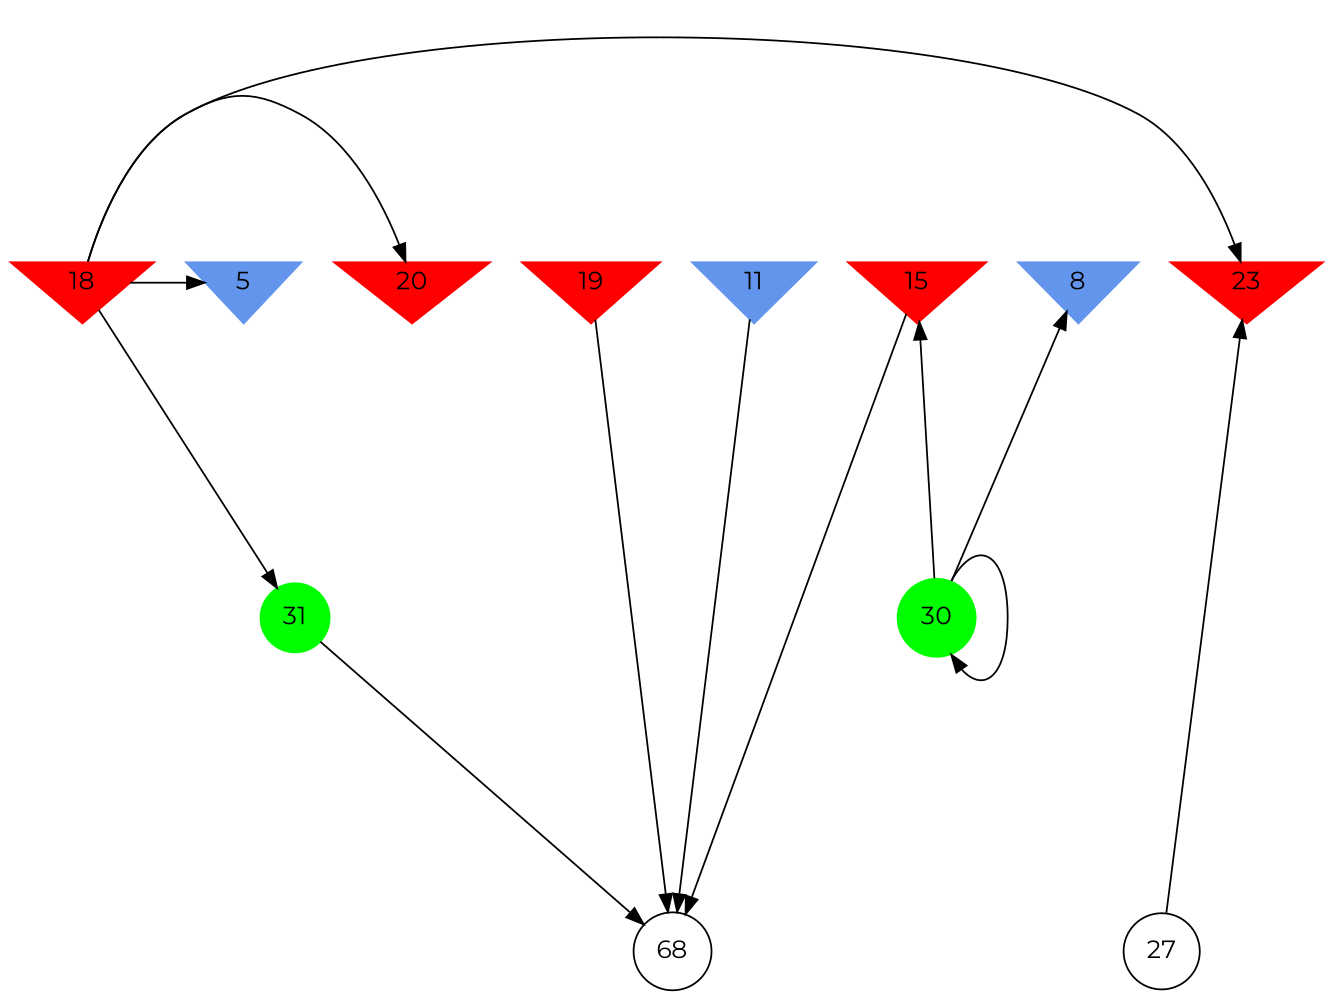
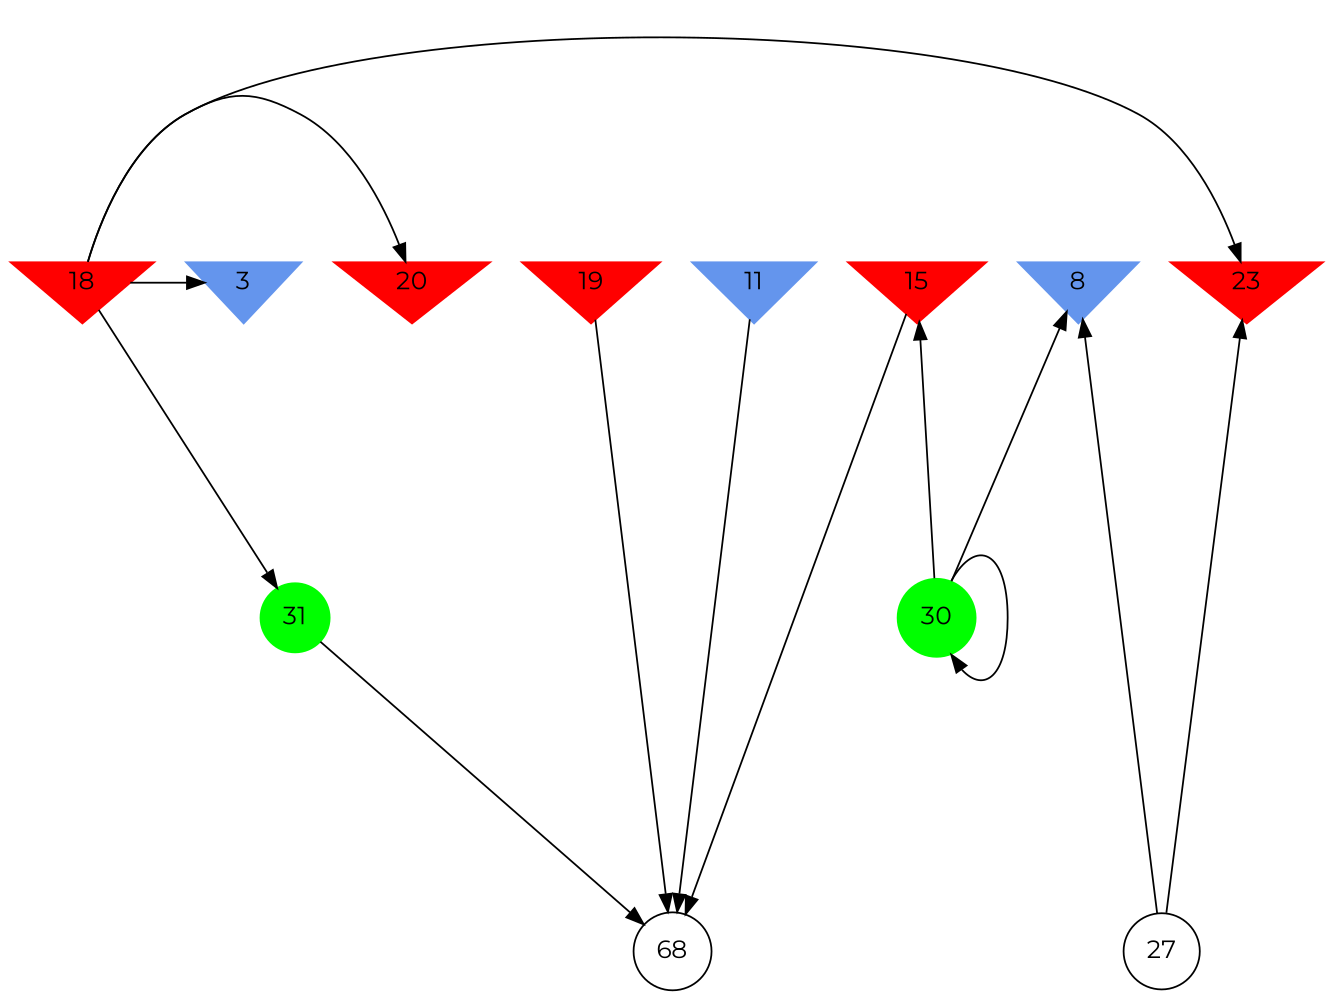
(244, 283) -> (244, 283)
none -> (1121, 625)
